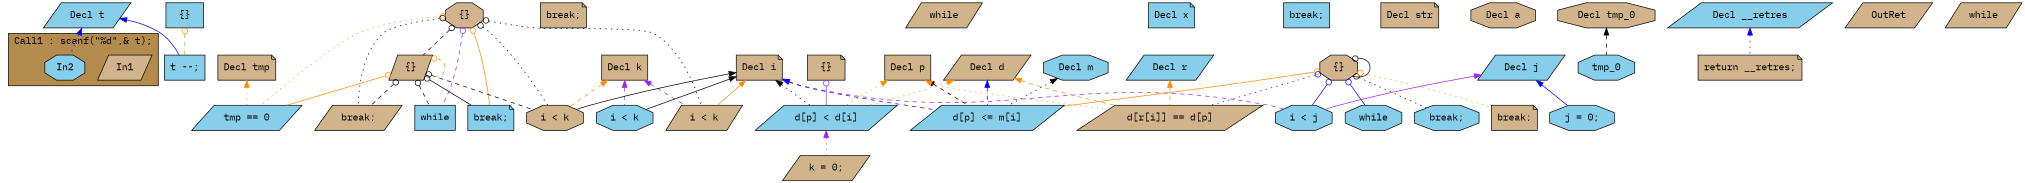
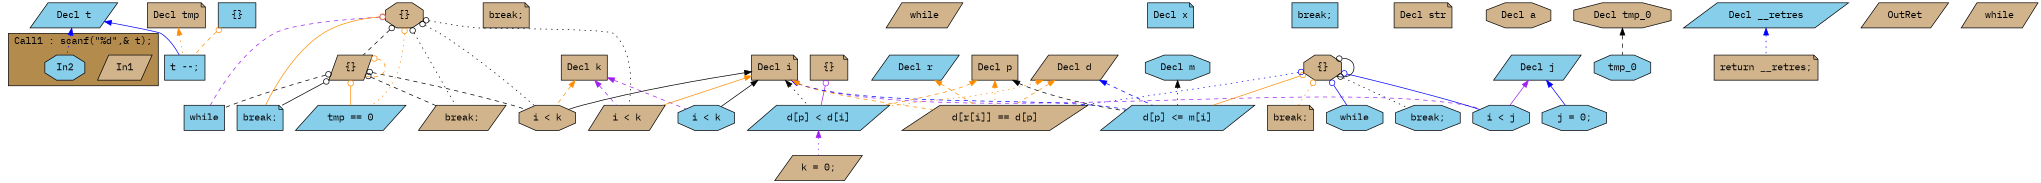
(867, 92) -> (932, 95)
(247, 96) -> (181, 45)
none -> (865, 99)
